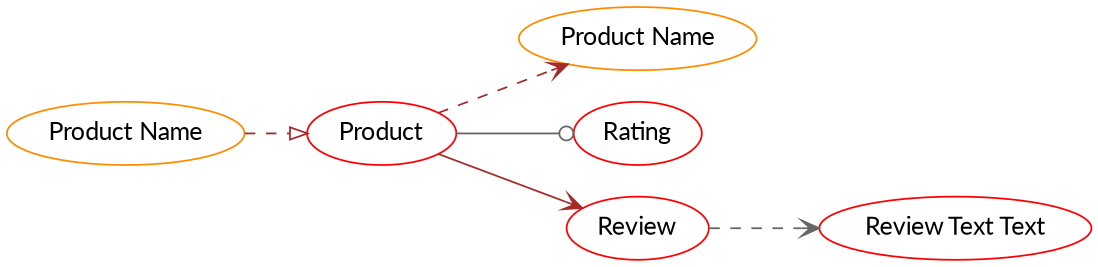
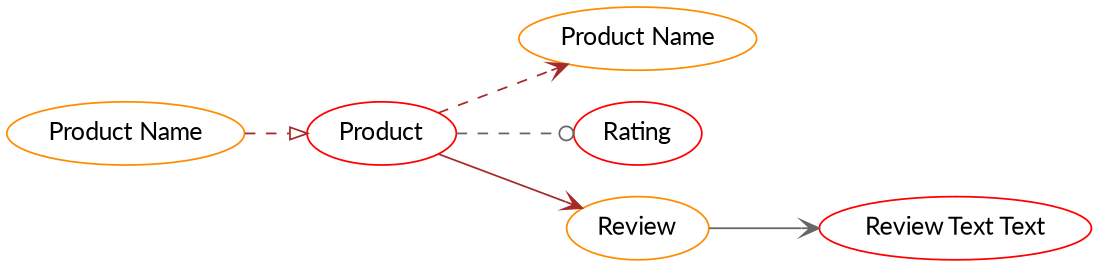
(508, 133) -> (508, 133)
(638, 228) -> (638, 228)
(755, 228) -> (755, 228)
